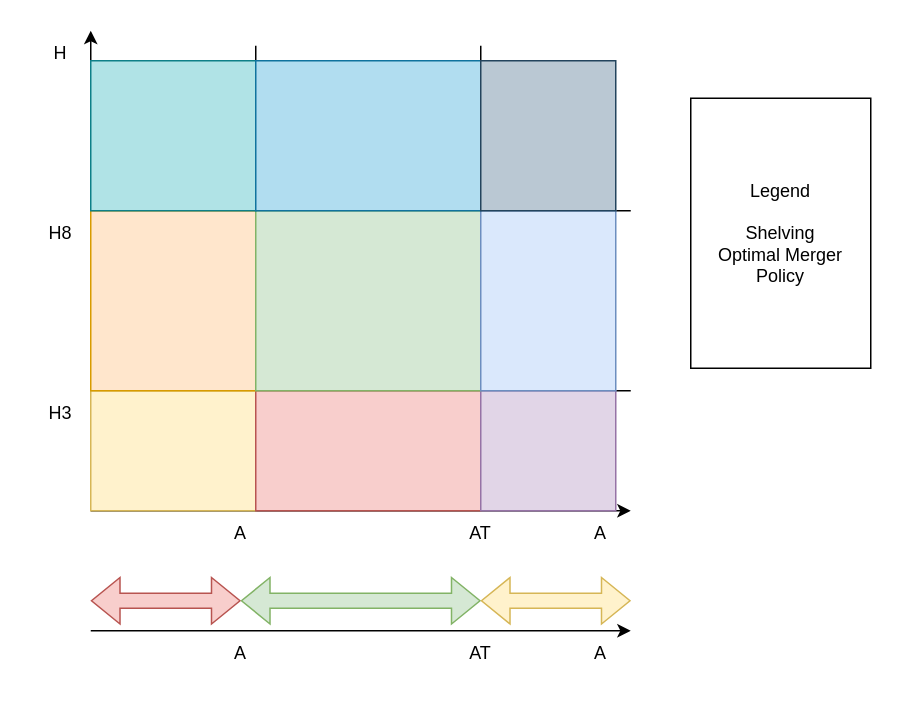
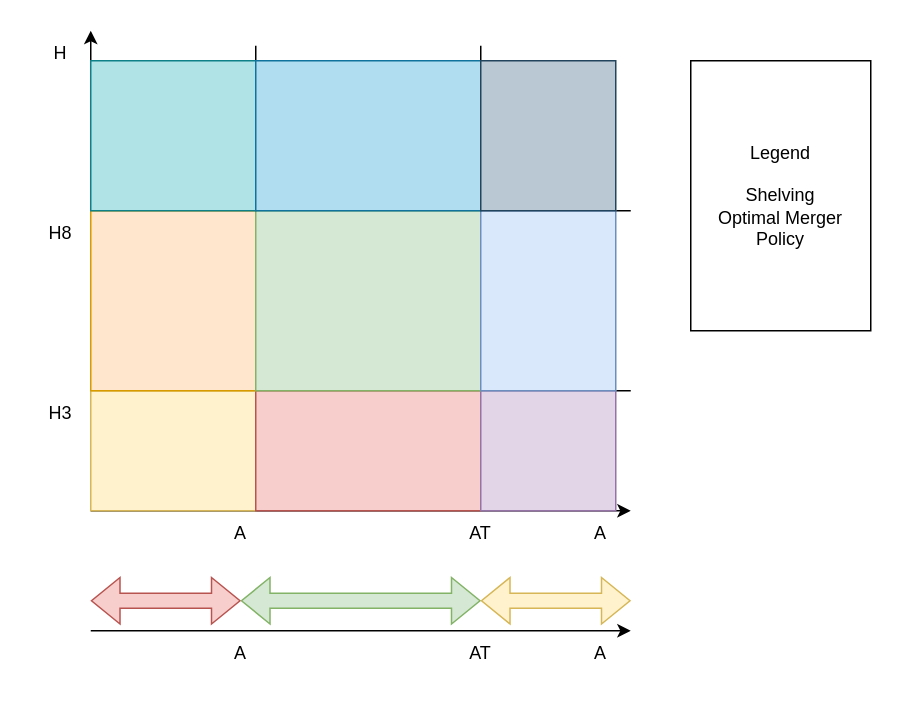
(781, 233) -> (781, 196)
